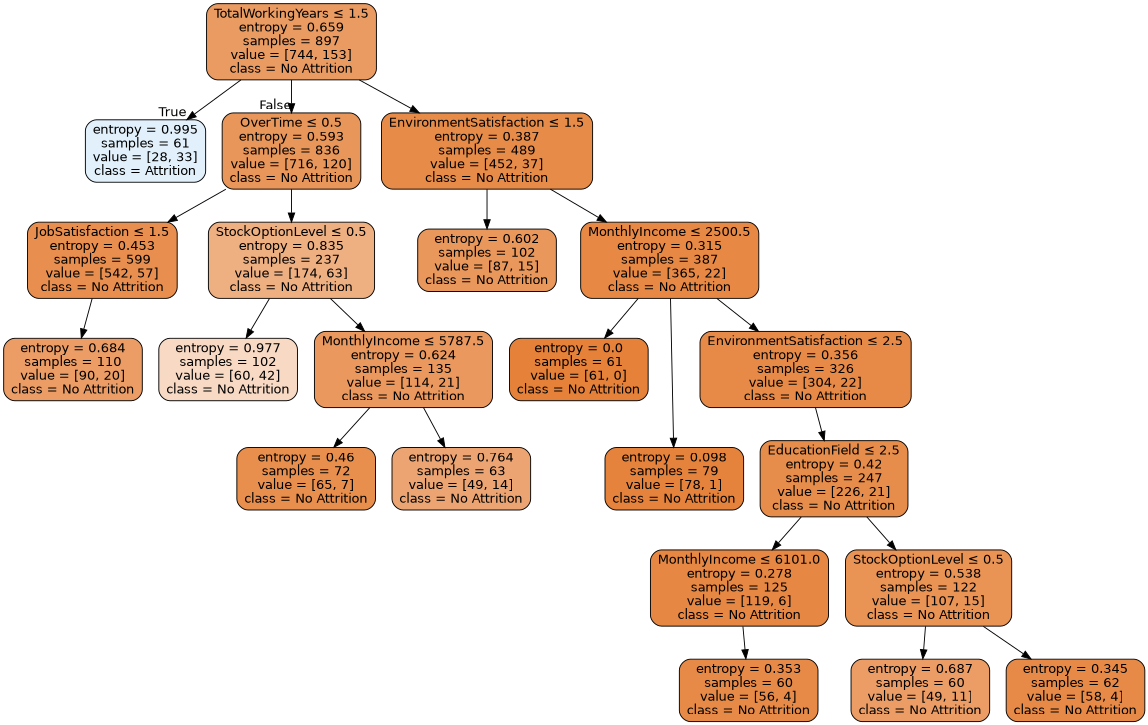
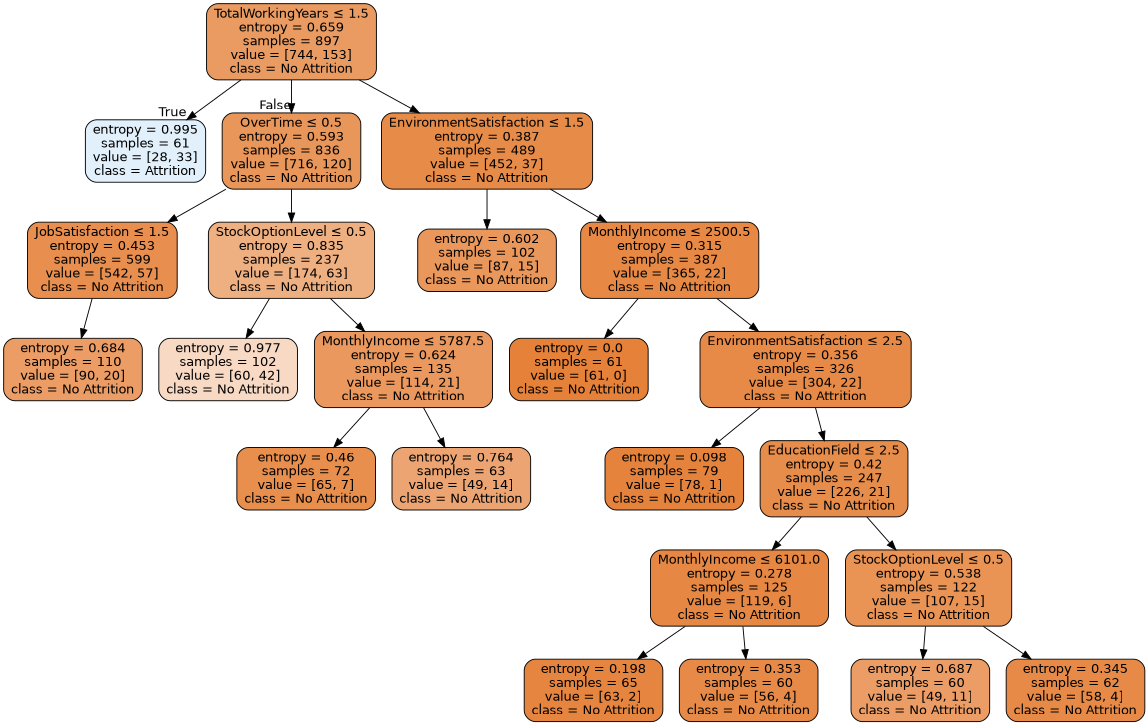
(672, 368) -> (739, 425)
none -> (594, 690)
